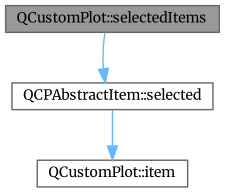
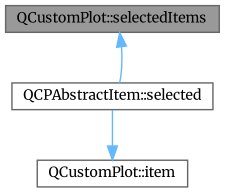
(103, 51) -> (122, 65)
